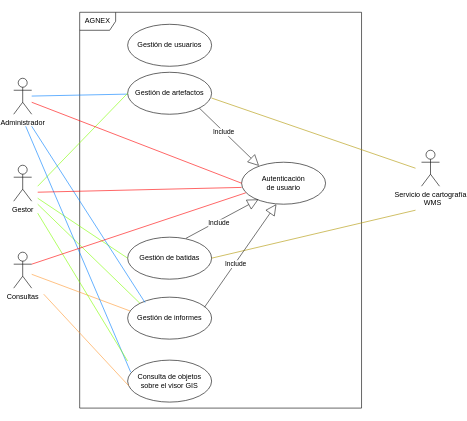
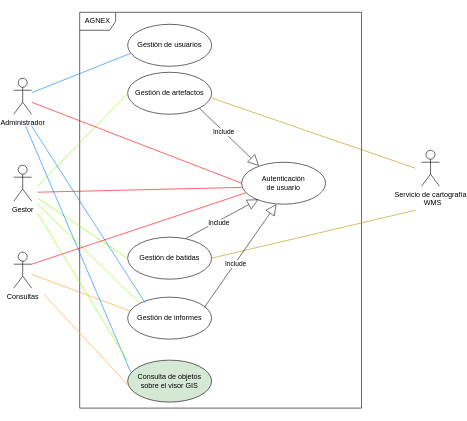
(77, 95) -> (81, 73)
(170, 381) -> (170, 381)
